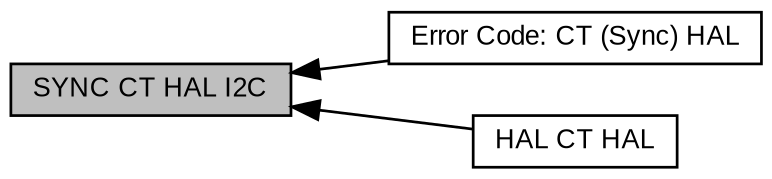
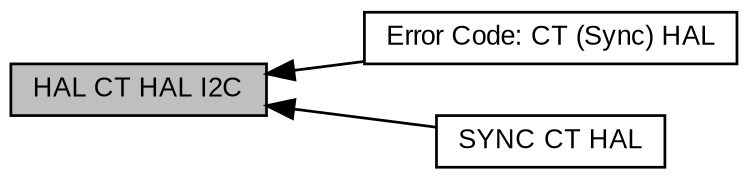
(151, 90) -> (139, 90)
(575, 141) -> (551, 141)
